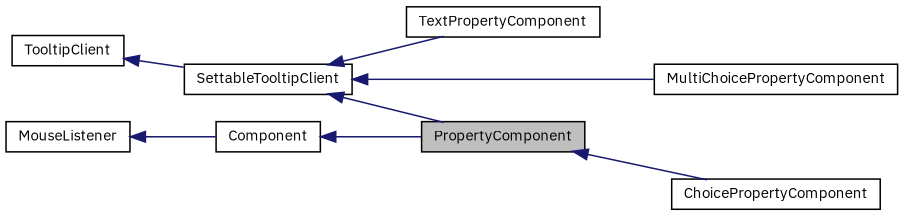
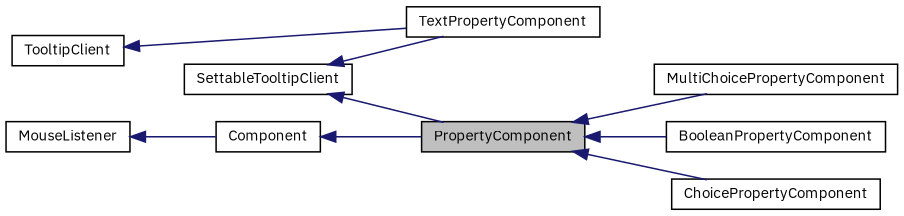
(161, 64) -> (273, 37)
(511, 79) -> (647, 106)
none -> (776, 137)
